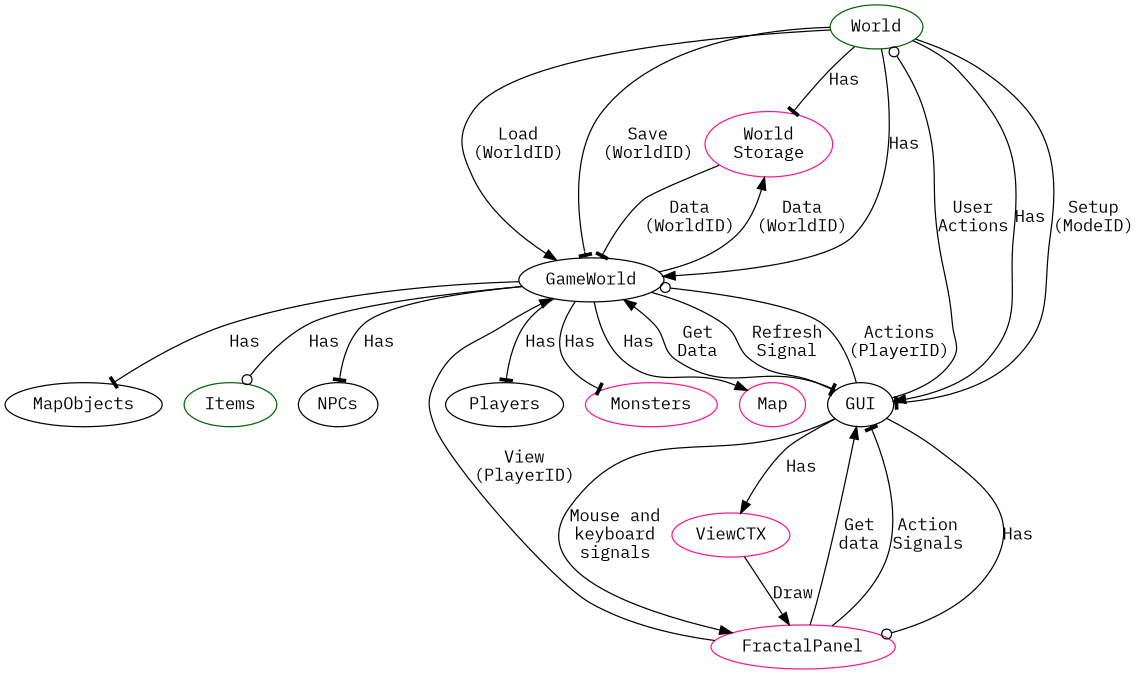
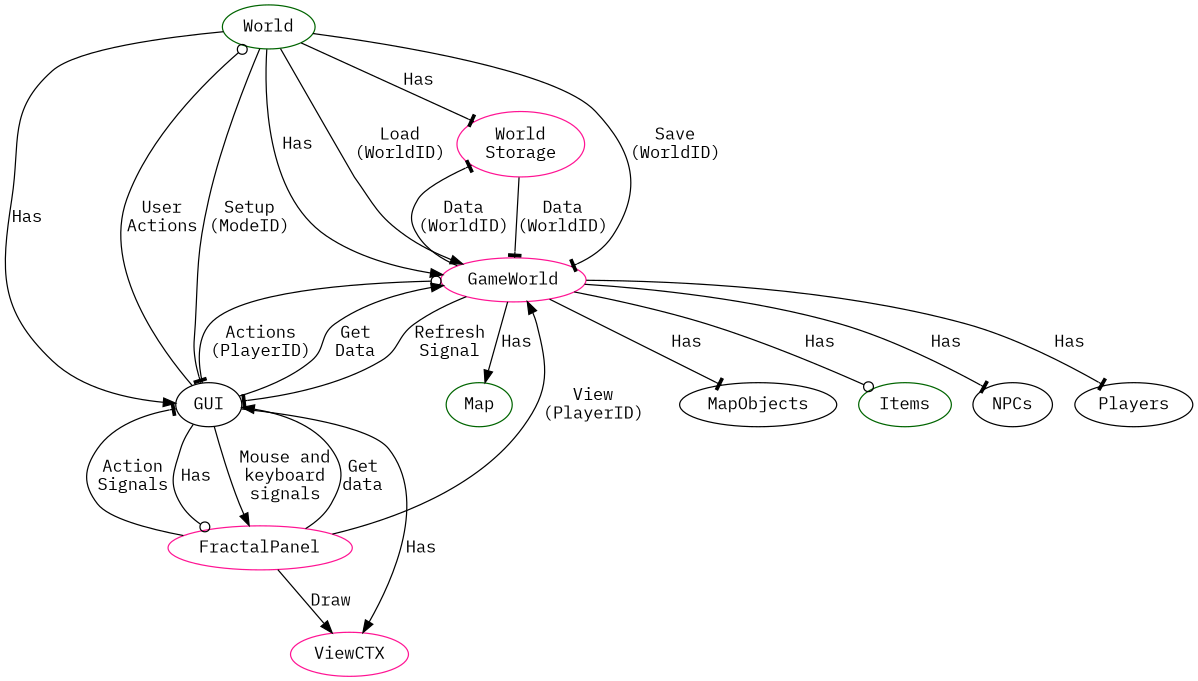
(723, 246) -> (412, 214)
(591, 280) -> (513, 280)
(651, 405) -> none
(773, 405) -> (479, 405)
(764, 586) -> (301, 596)
